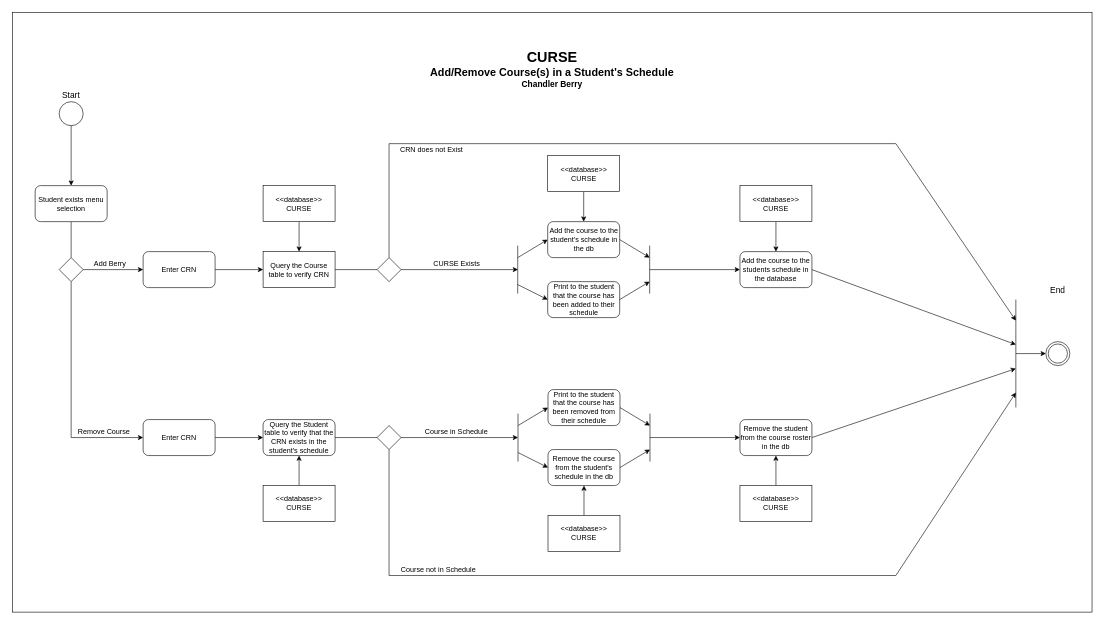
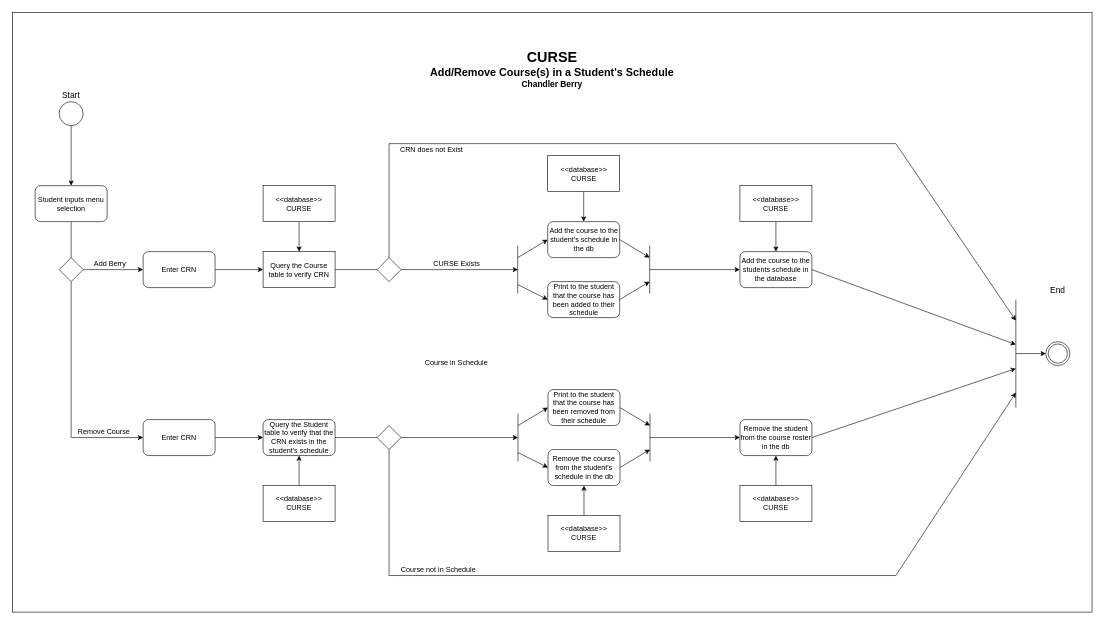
(71, 204) -> (71, 204)
(457, 432) -> (457, 363)
